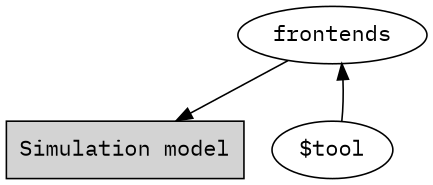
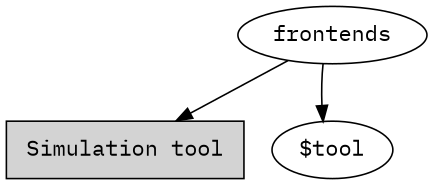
(343, 101) -> (322, 84)
(125, 150) -> (125, 150)
